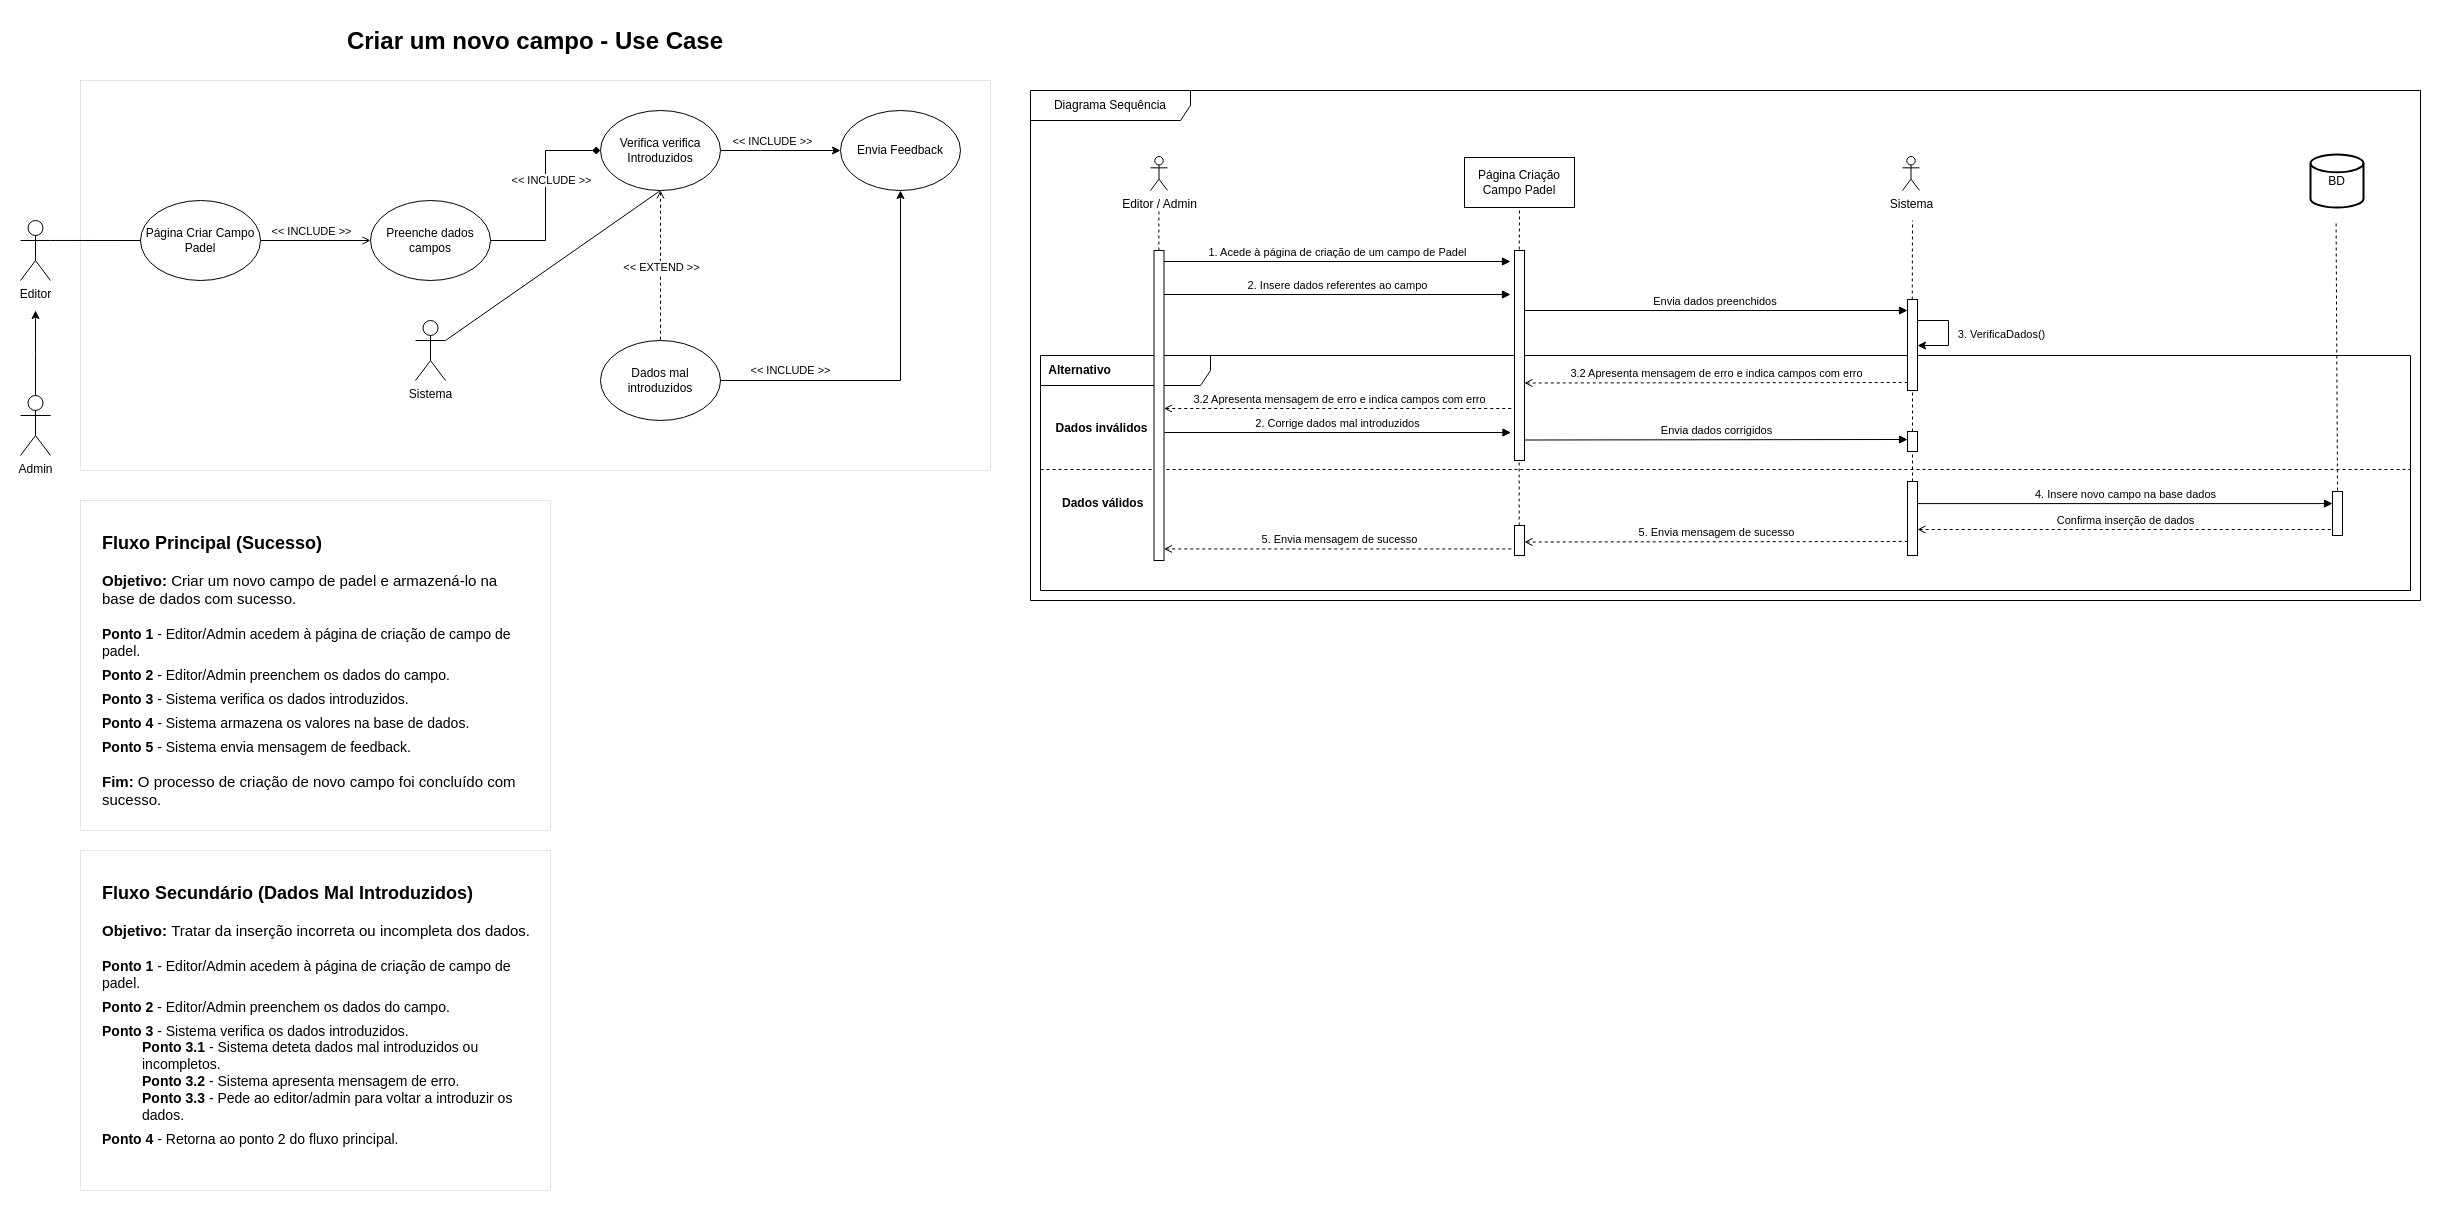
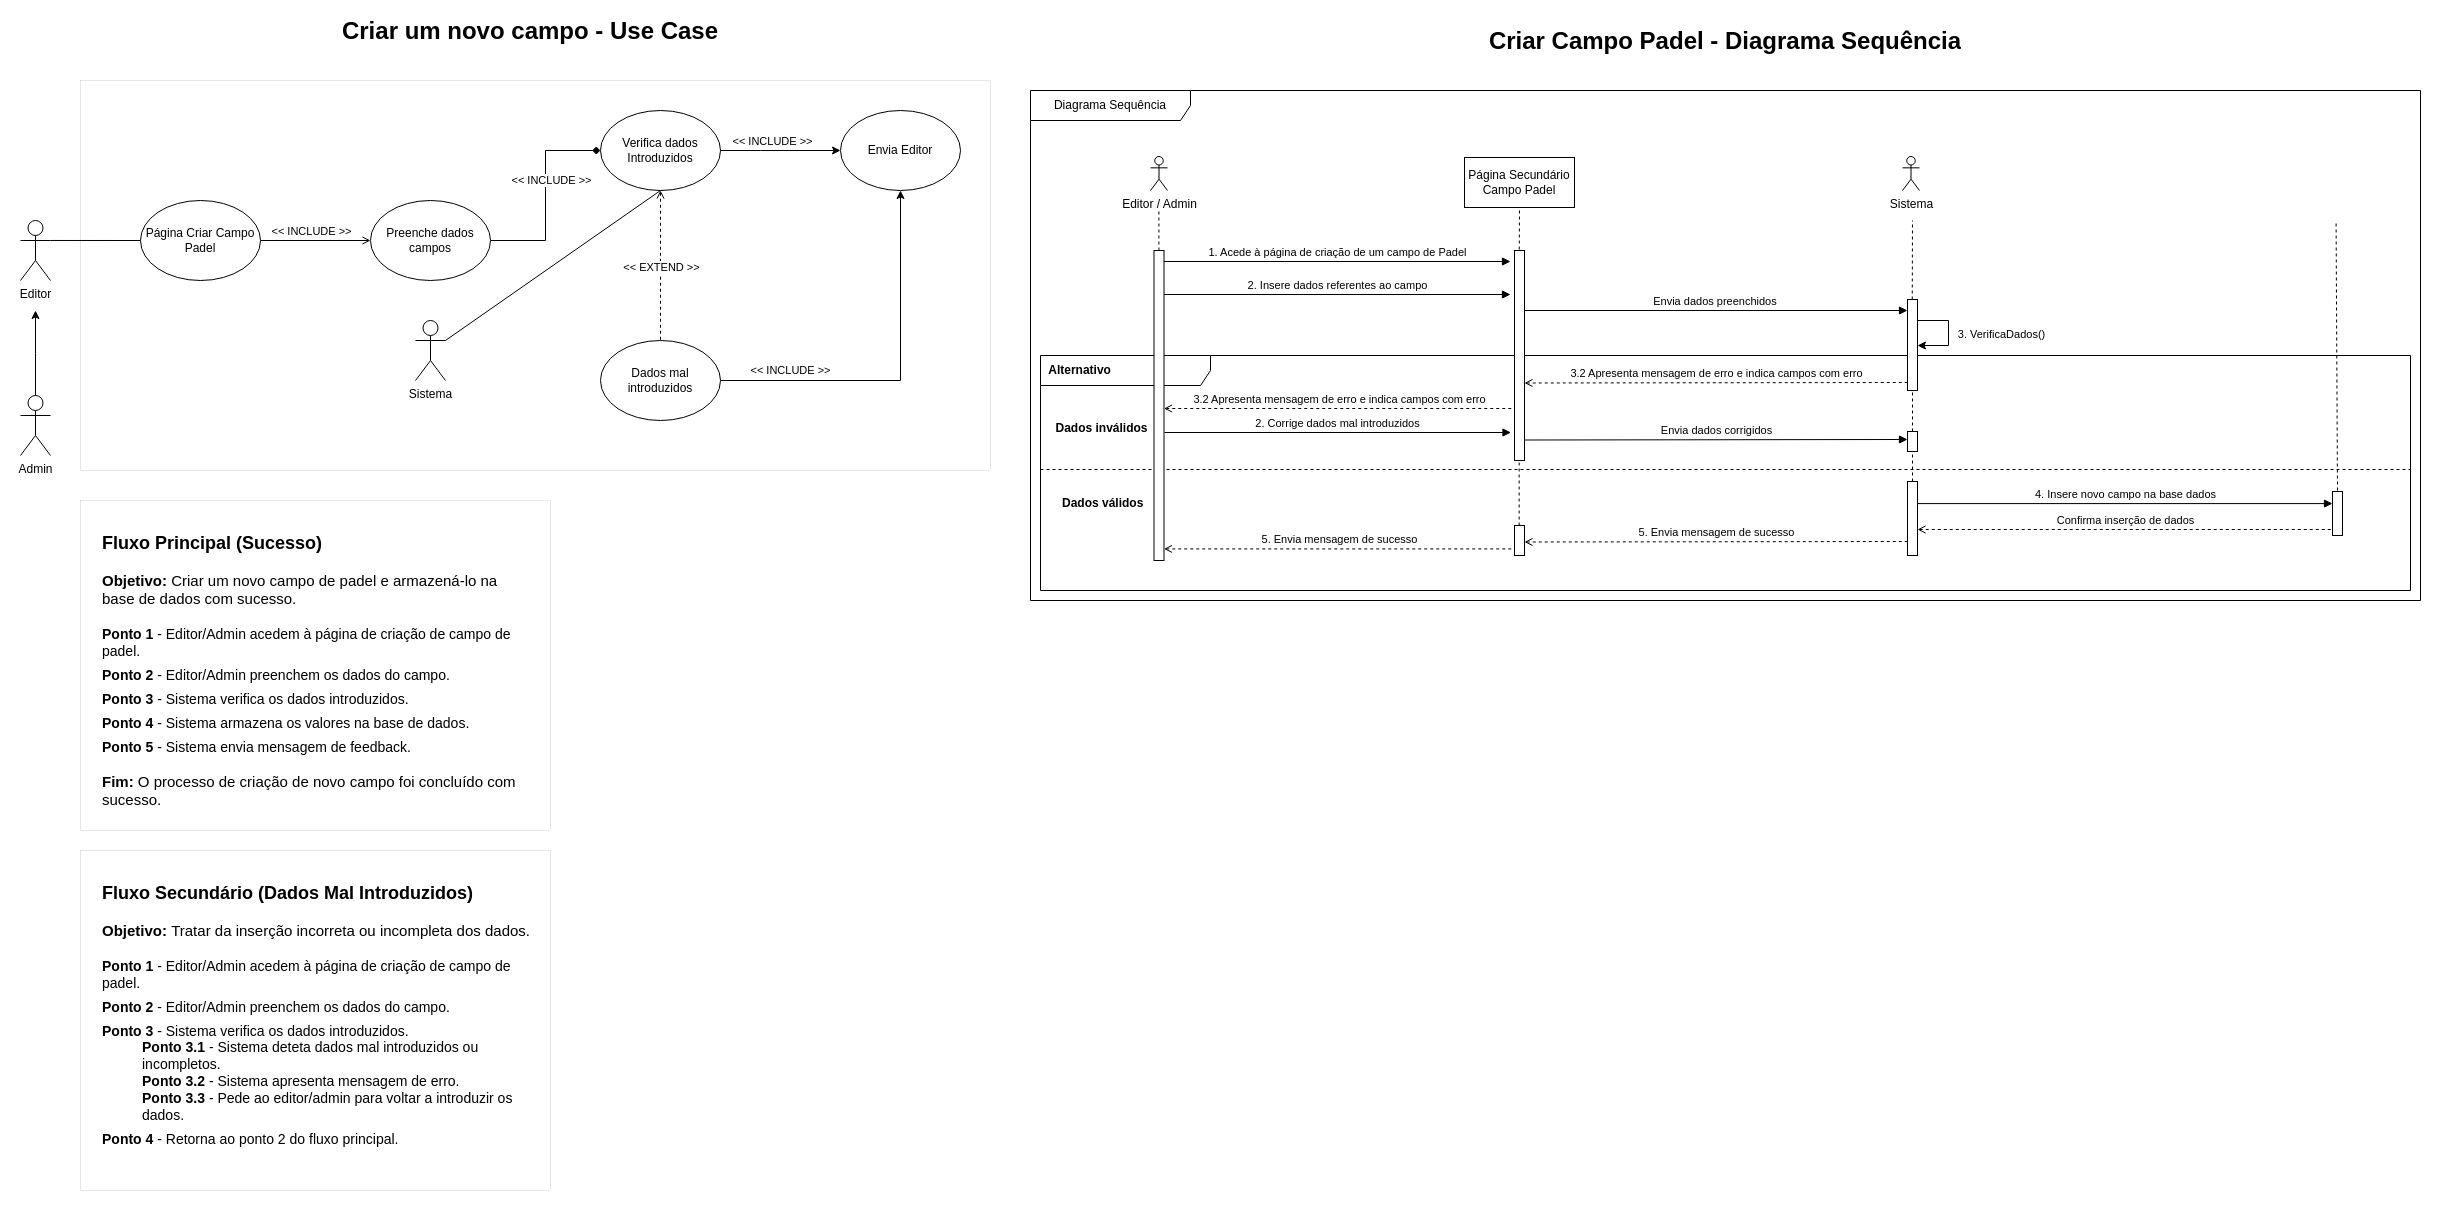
(536, 41) -> (531, 31)
none -> (1726, 41)
(661, 151) -> (661, 151)
(901, 151) -> (901, 151)
(2337, 181) -> none
(1520, 183) -> (1520, 183)
